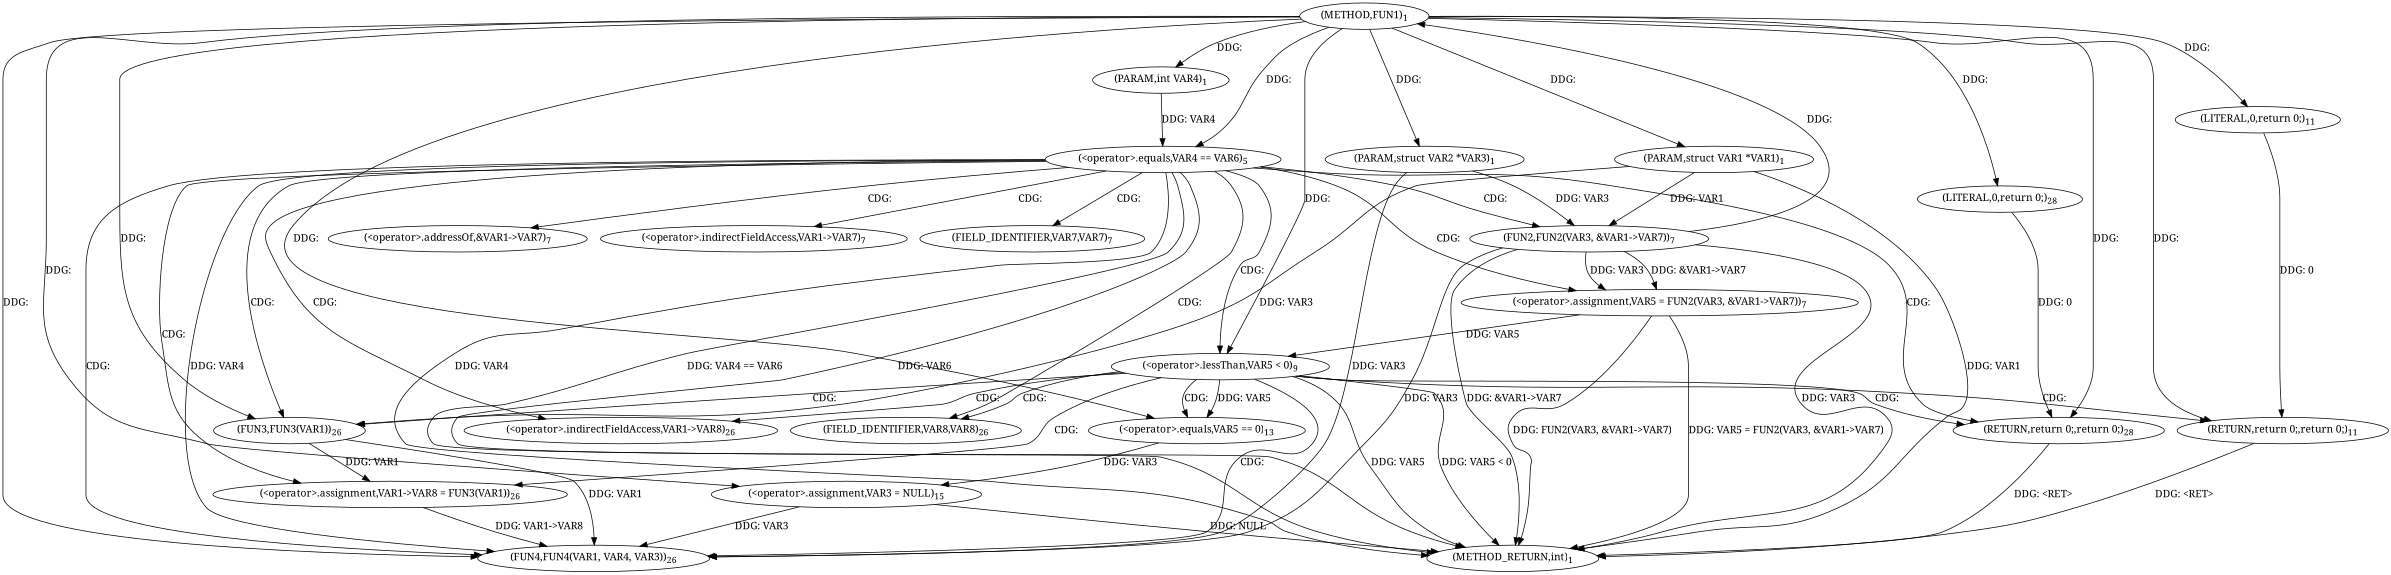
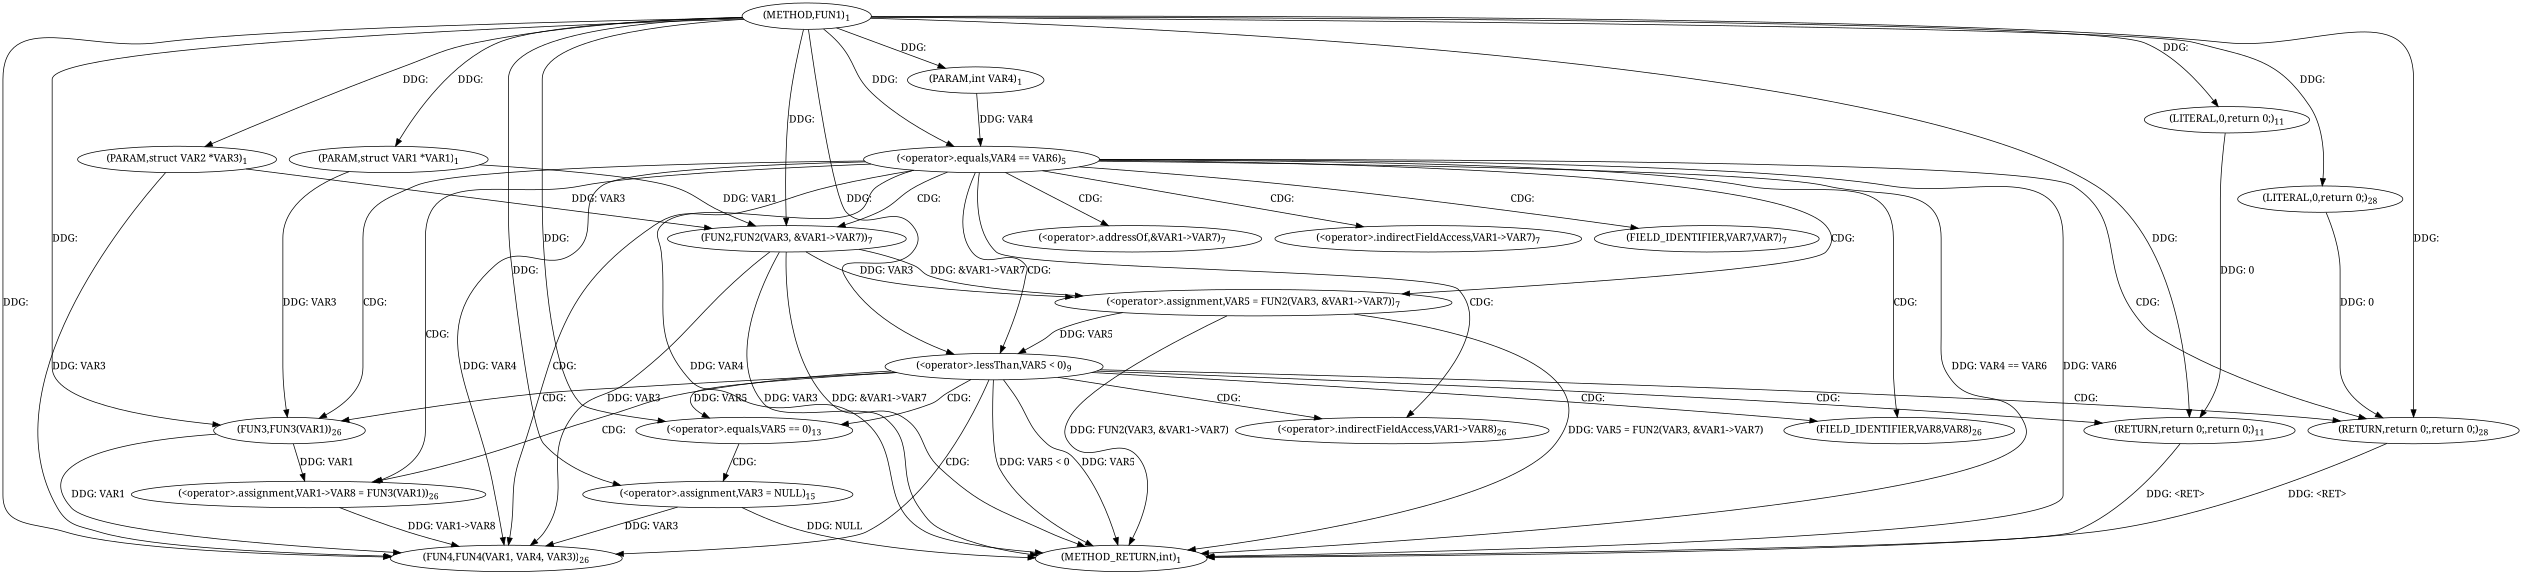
(1721, 90) -> (788, 123)
(1932, 429) -> none
(1130, 463) -> (746, 463)
